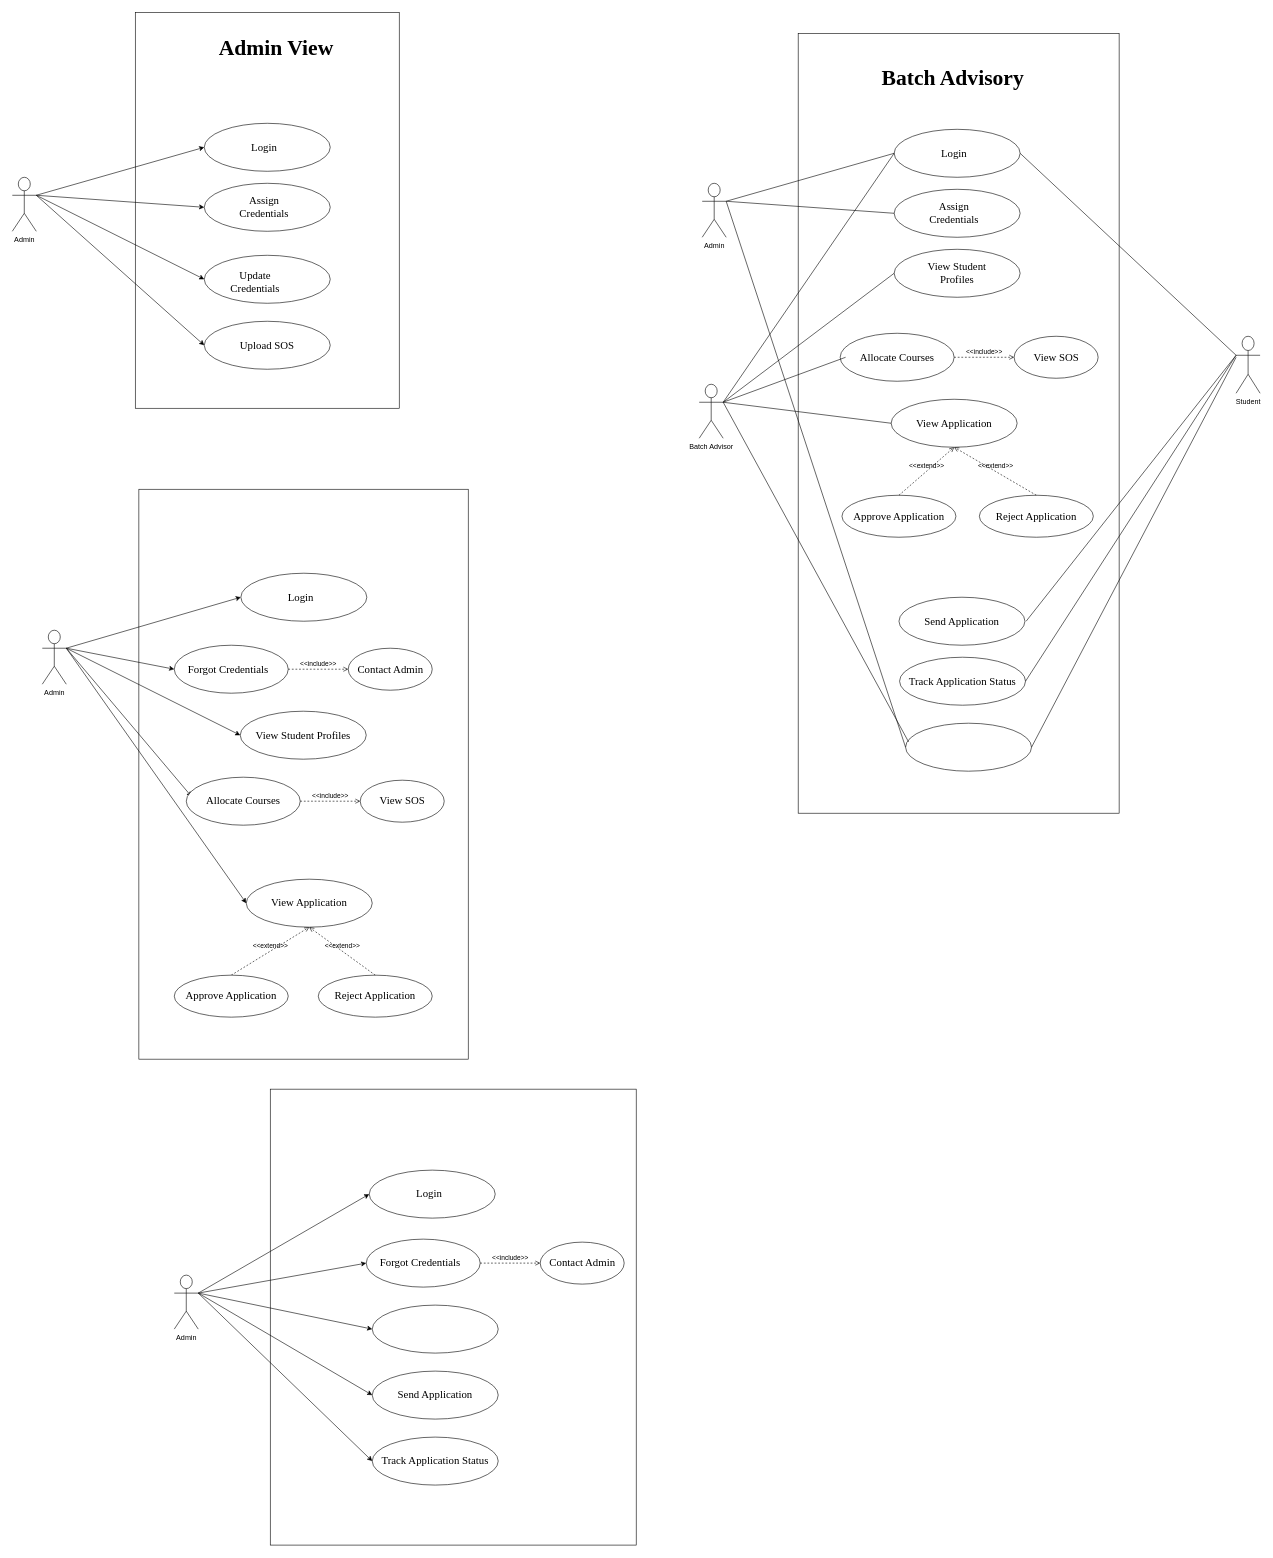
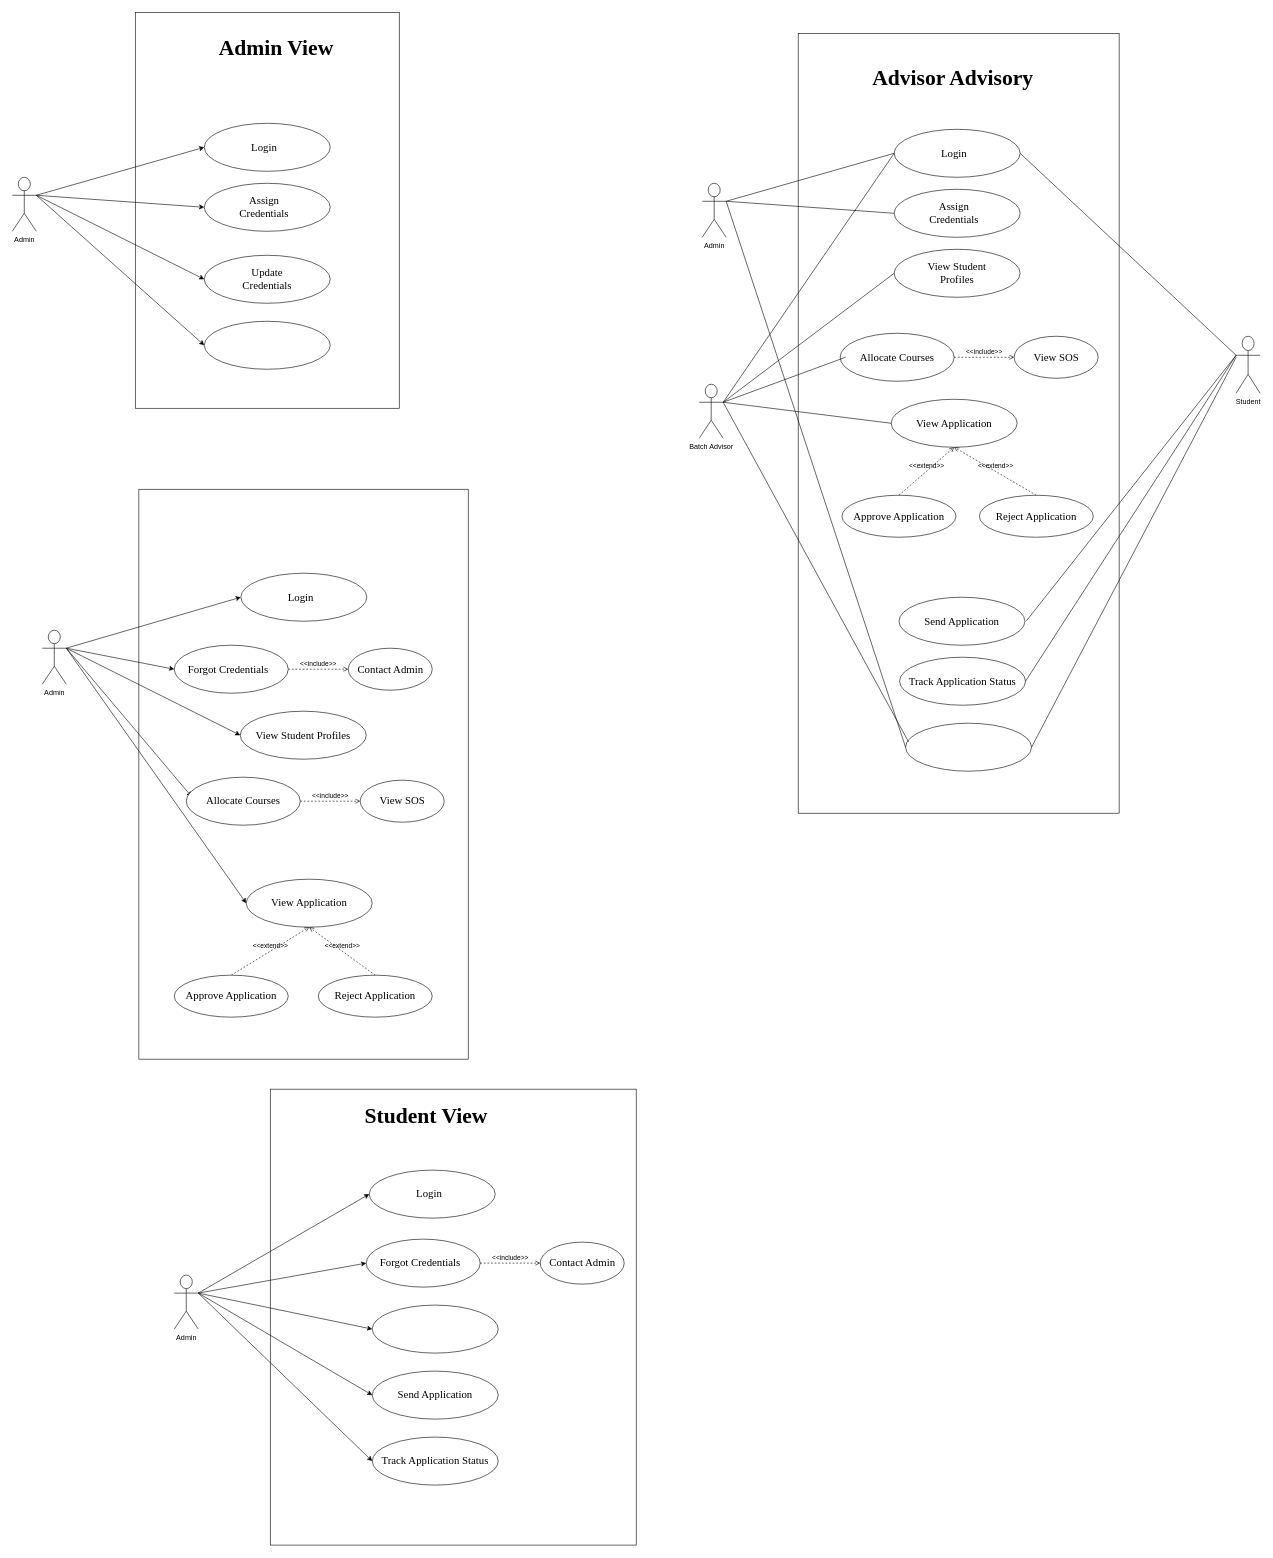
(953, 78) -> (953, 78)
(255, 282) -> (267, 279)
(267, 345) -> none
none -> (426, 1116)
